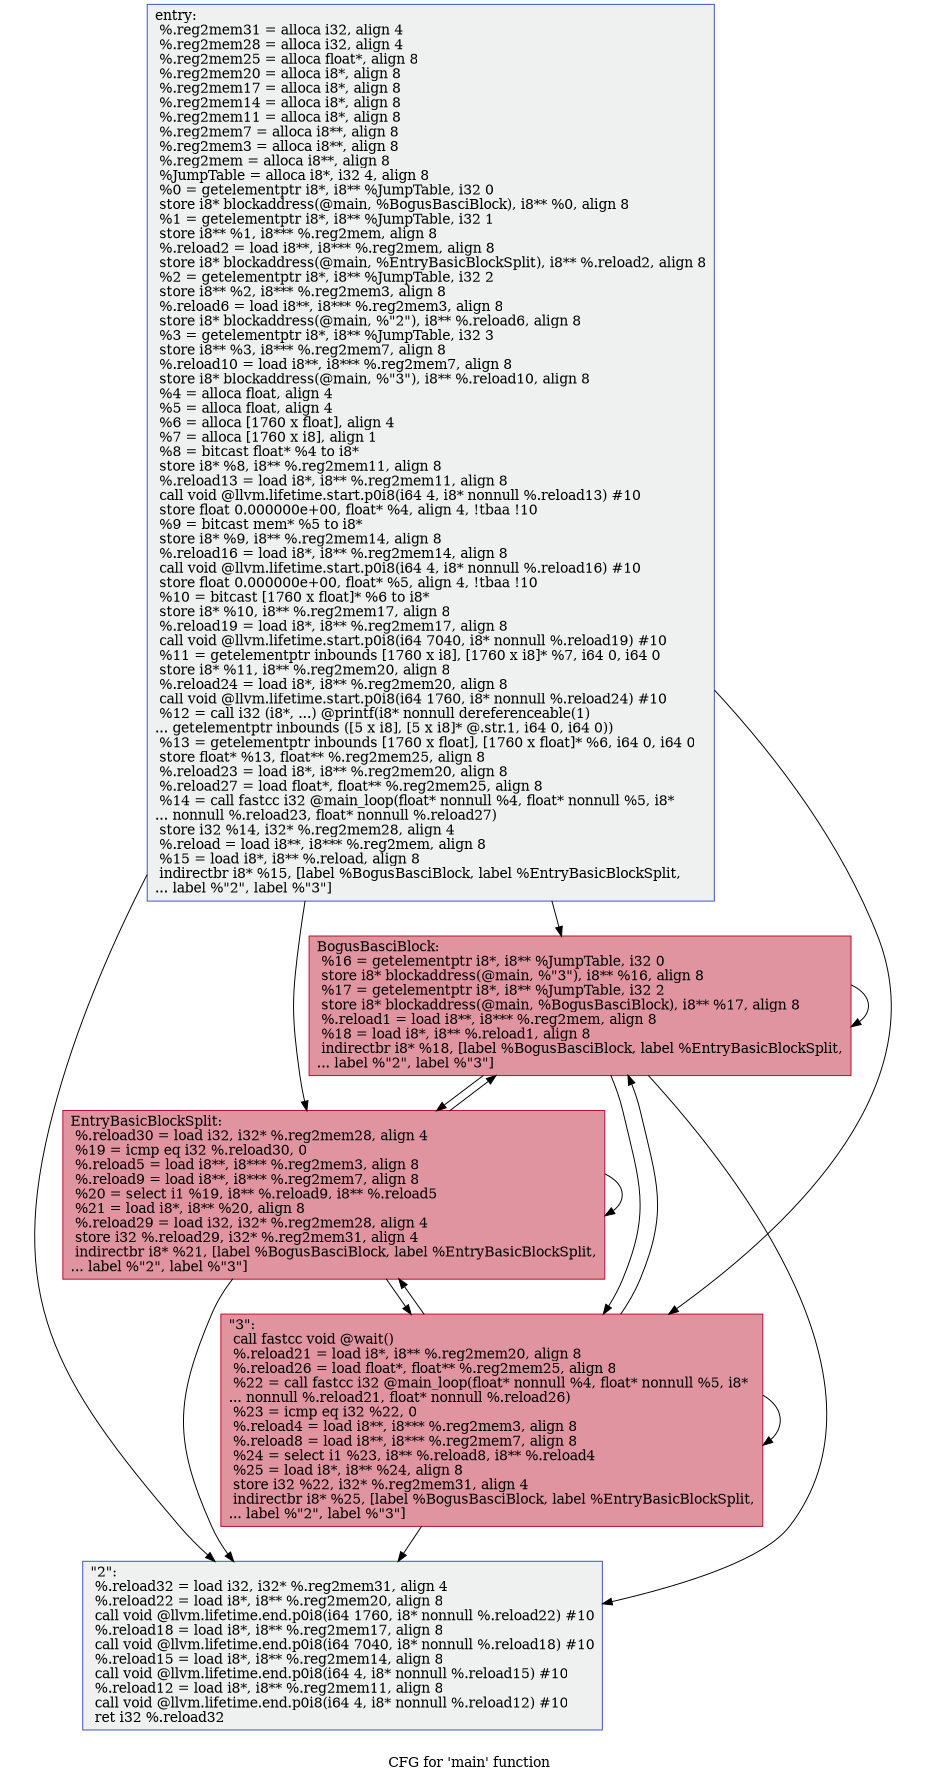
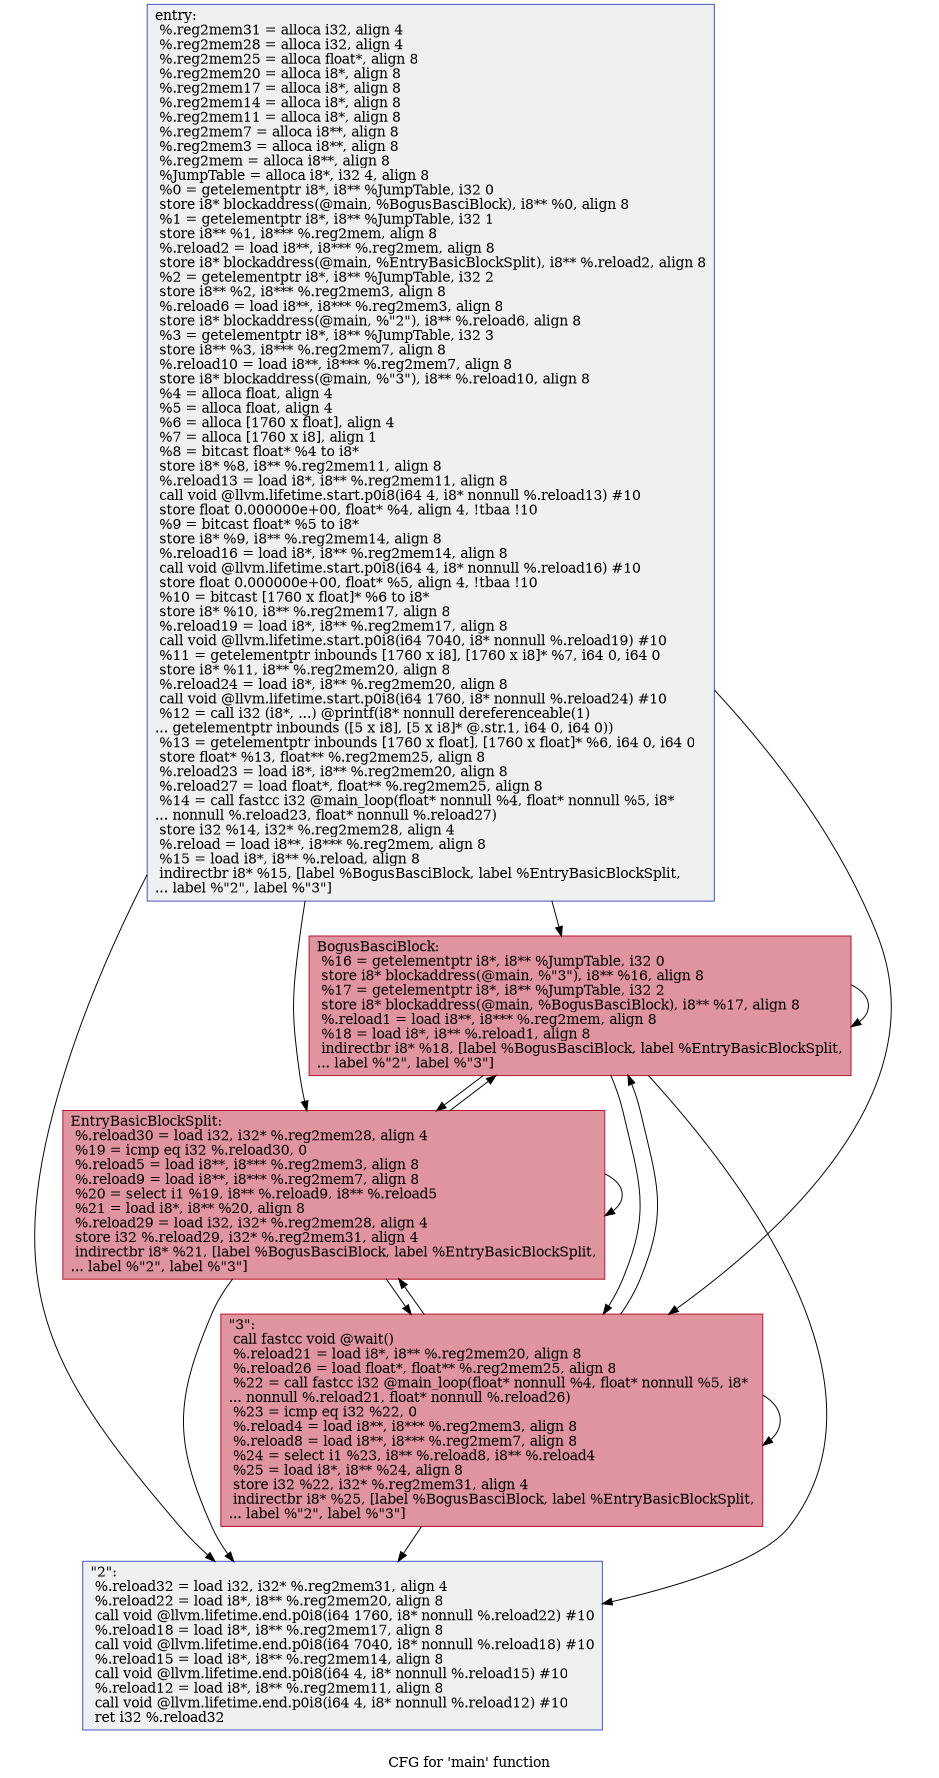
(259, 525) -> (257, 525)
